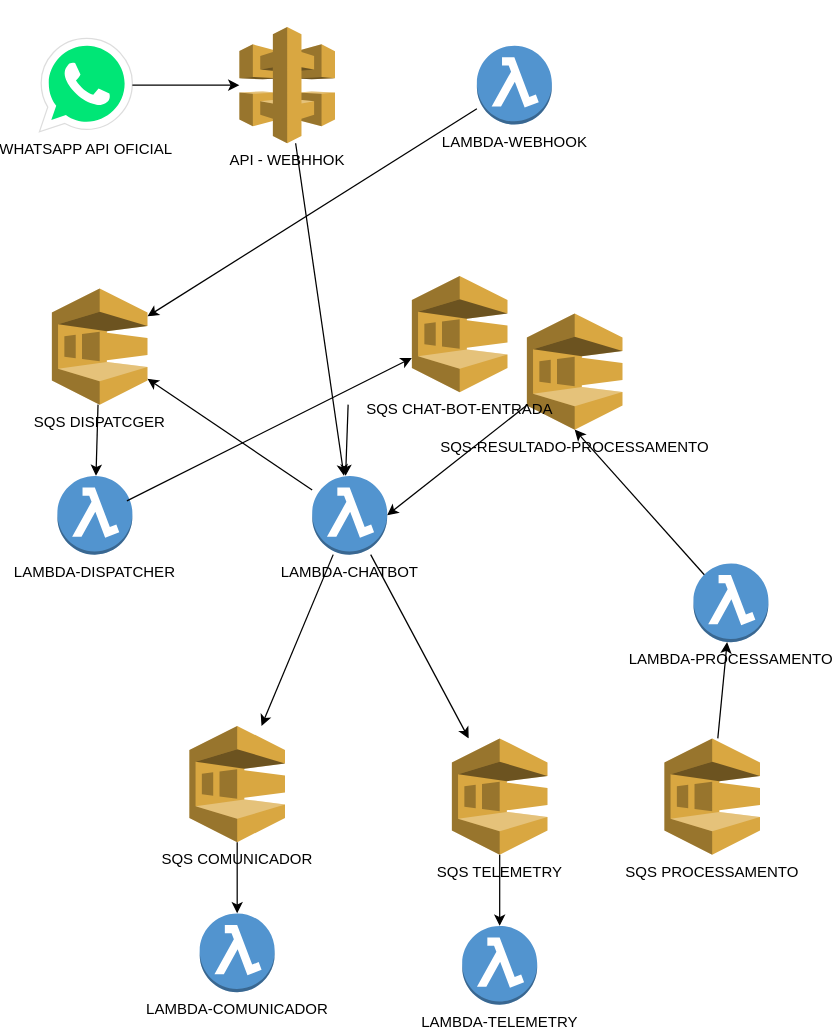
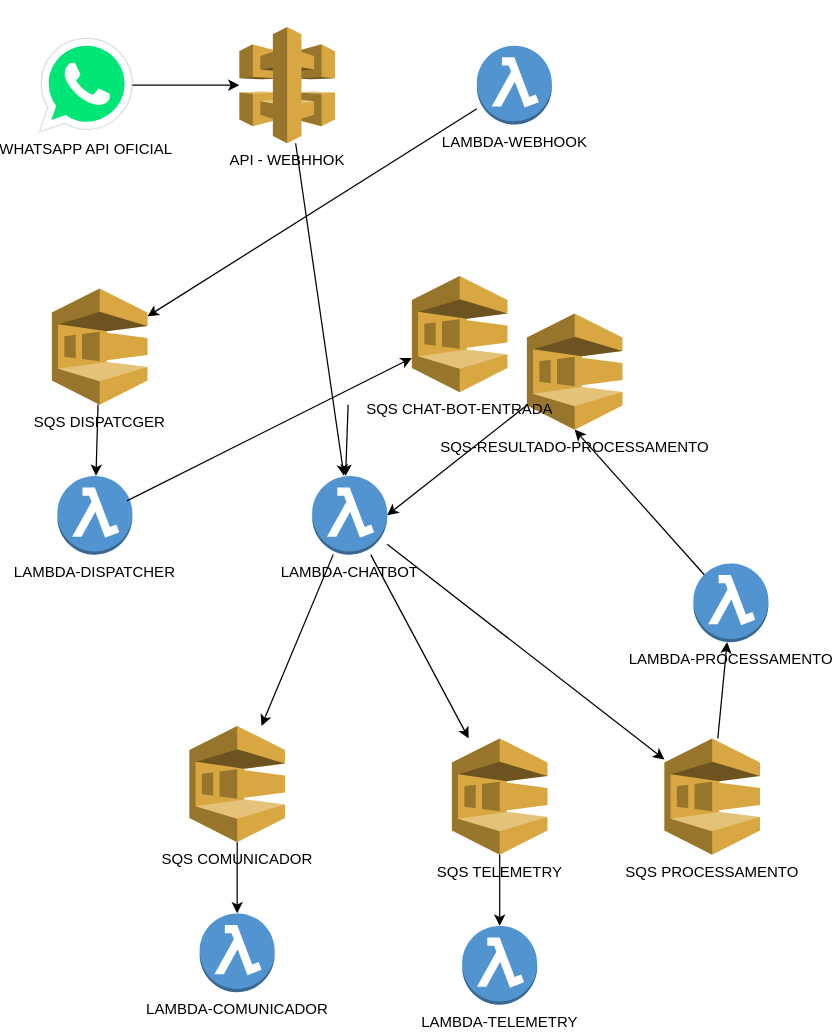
(233, 436) -> (523, 649)
